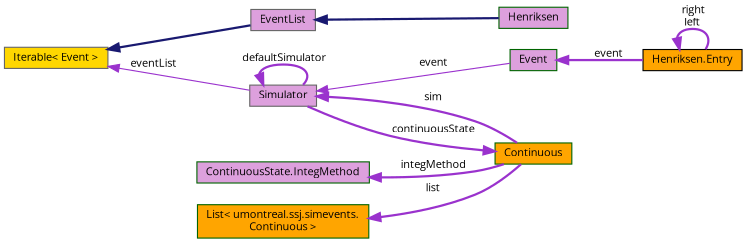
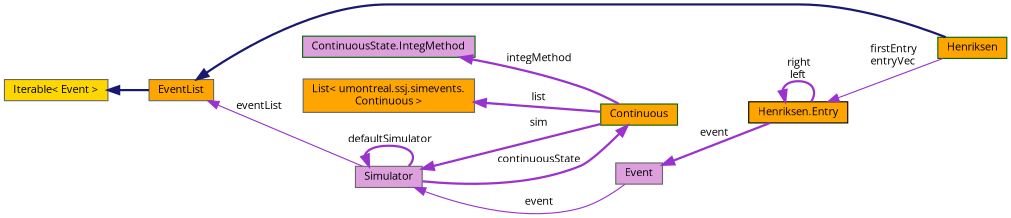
(533, 18) -> (972, 48)
(283, 20) -> (181, 90)
(533, 60) -> (639, 174)
none -> (891, 78)
(184, 79) -> (290, 136)
(283, 221) -> (389, 96)
